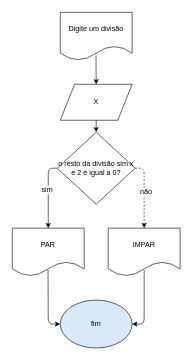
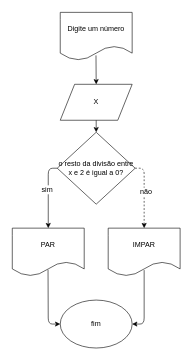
(96, 29) -> (96, 29)
(96, 168) -> (96, 168)
(96, 324) -> (96, 324)
